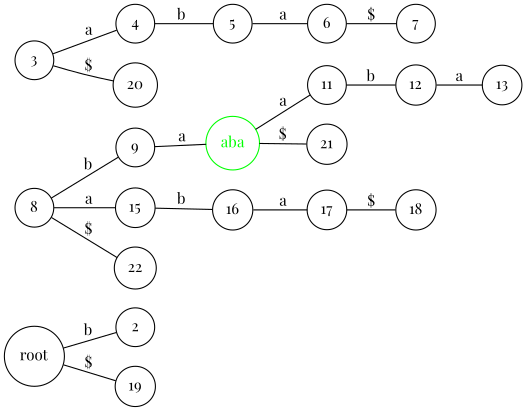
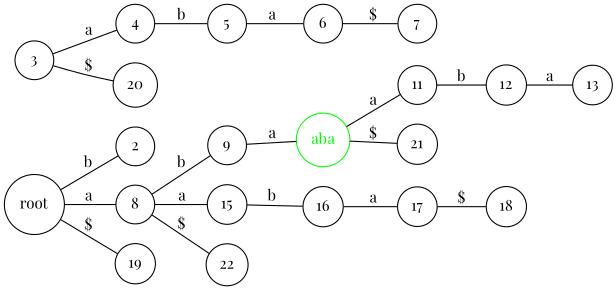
none -> (90, 205)
